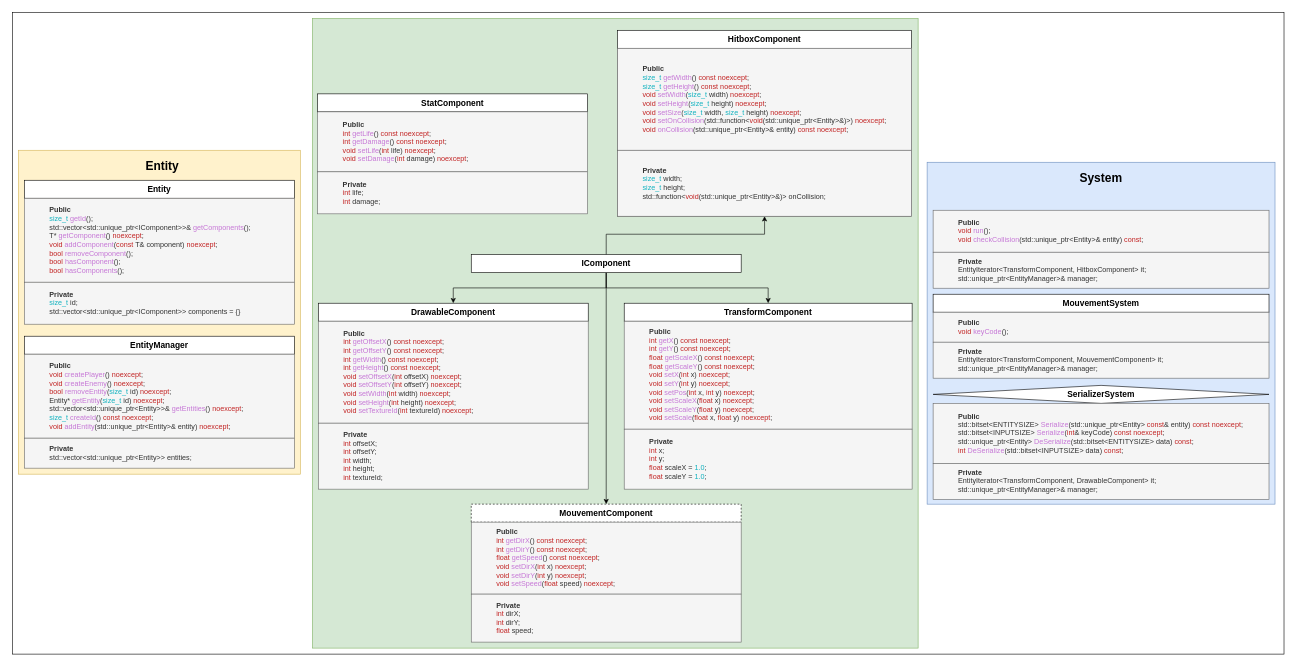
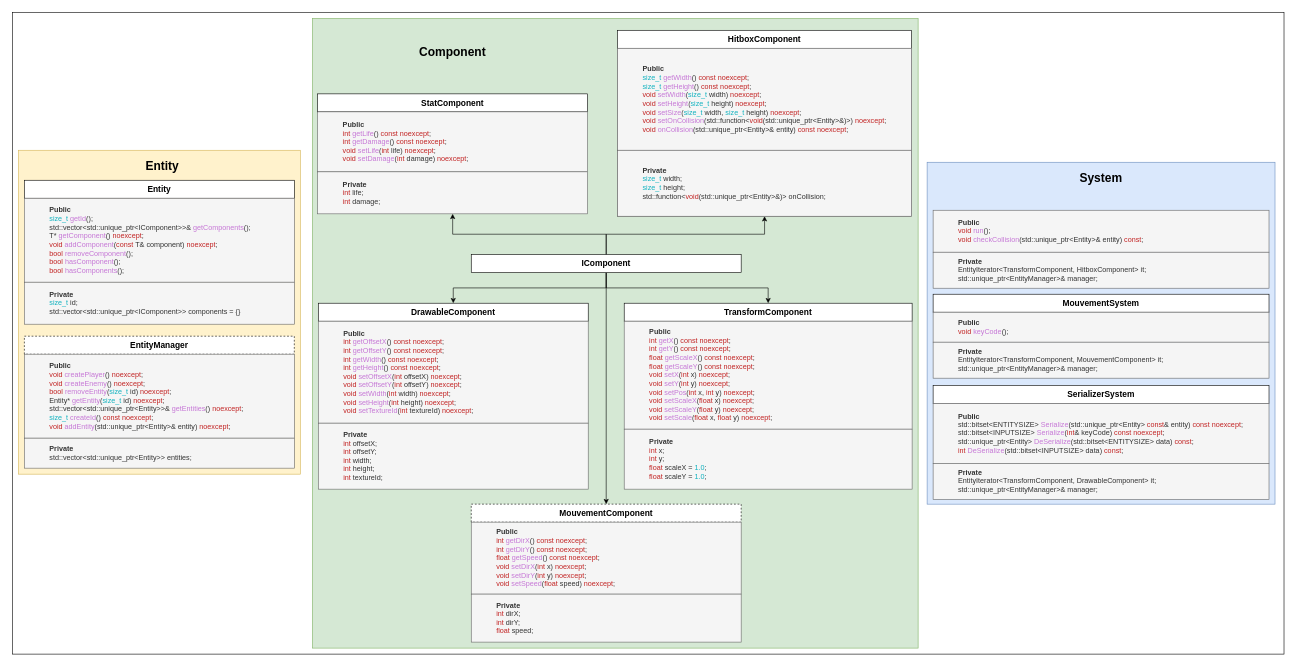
none -> (453, 51)
none -> (453, 233)
(159, 345) -> (159, 345)
(1101, 395) -> (1101, 395)
